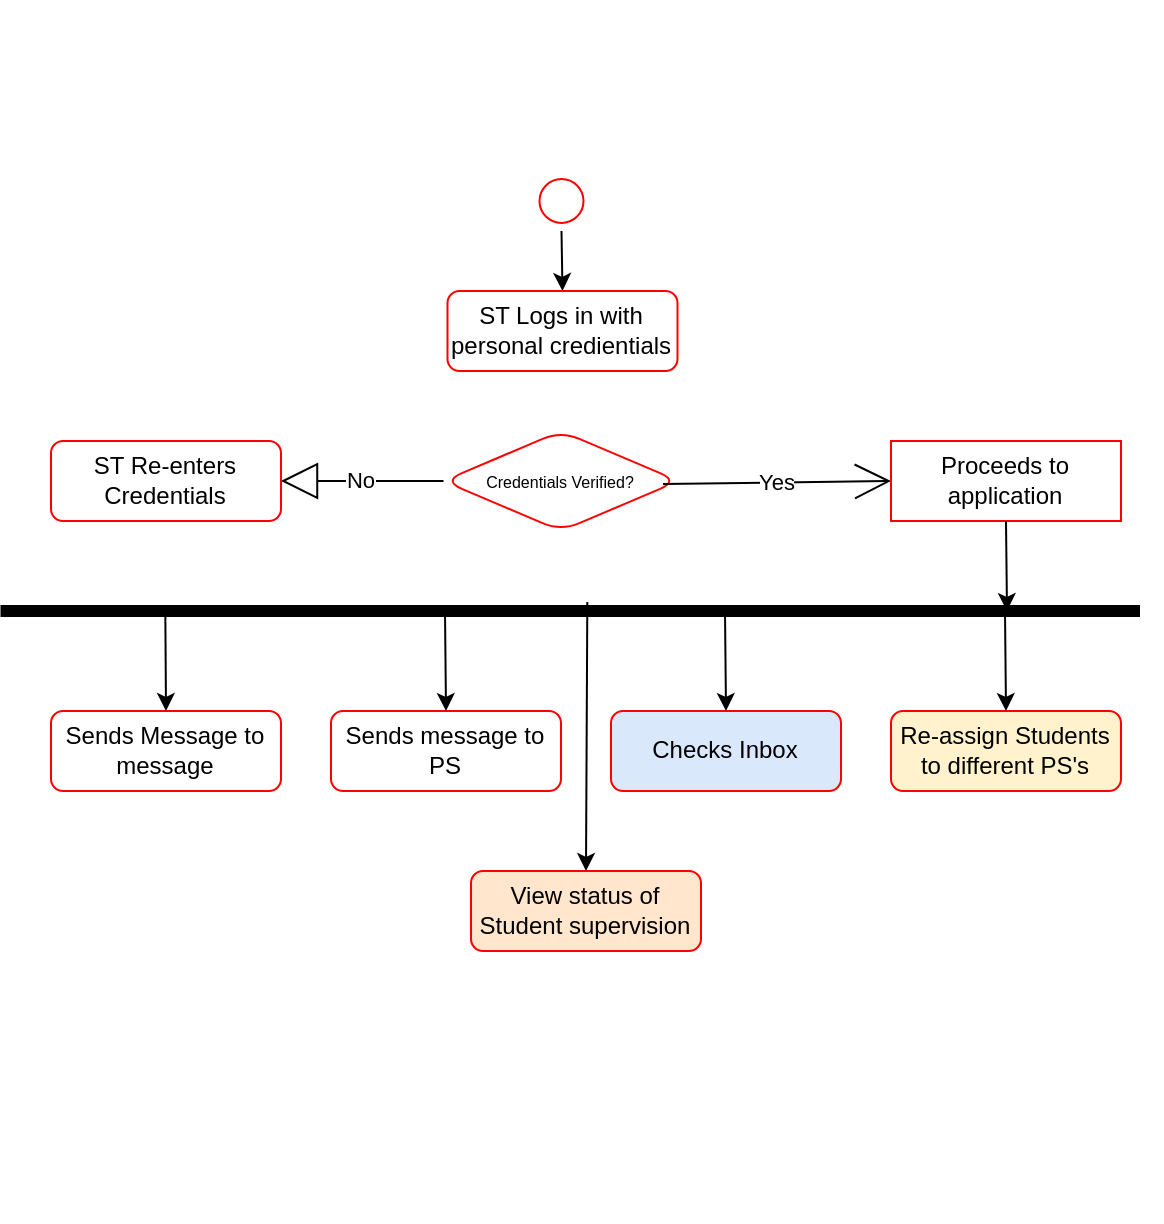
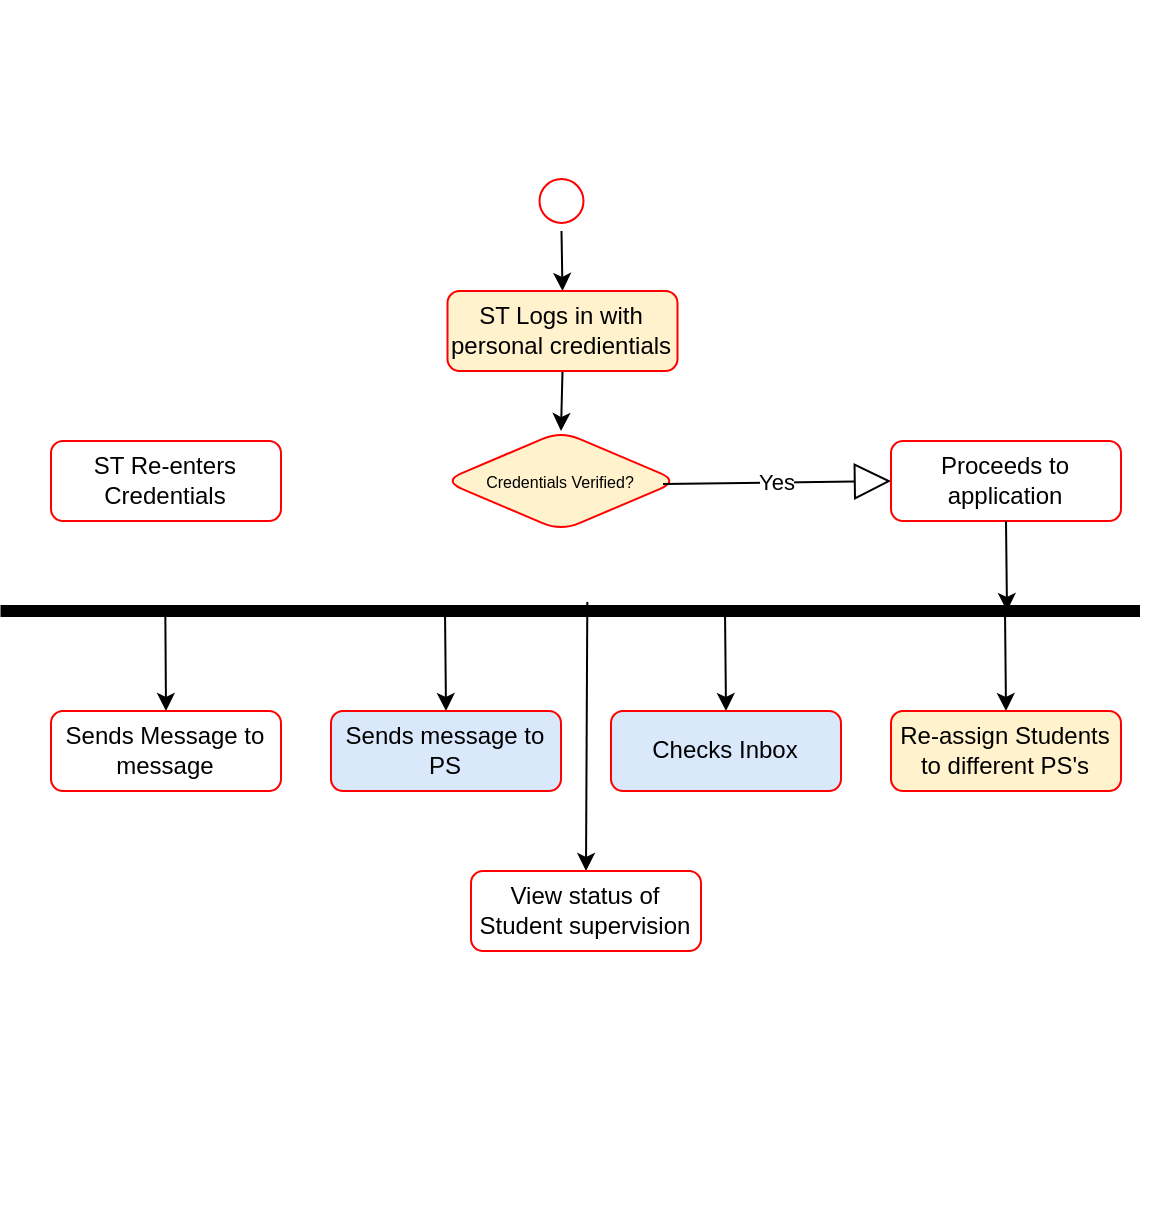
(563, 331) -> (563, 331)
none -> (562, 394)
(380, 481) -> none
(561, 481) -> (561, 481)
(869, 481) -> (853, 482)
(1006, 481) -> (1006, 481)
(446, 751) -> (446, 751)
(586, 911) -> (586, 911)
